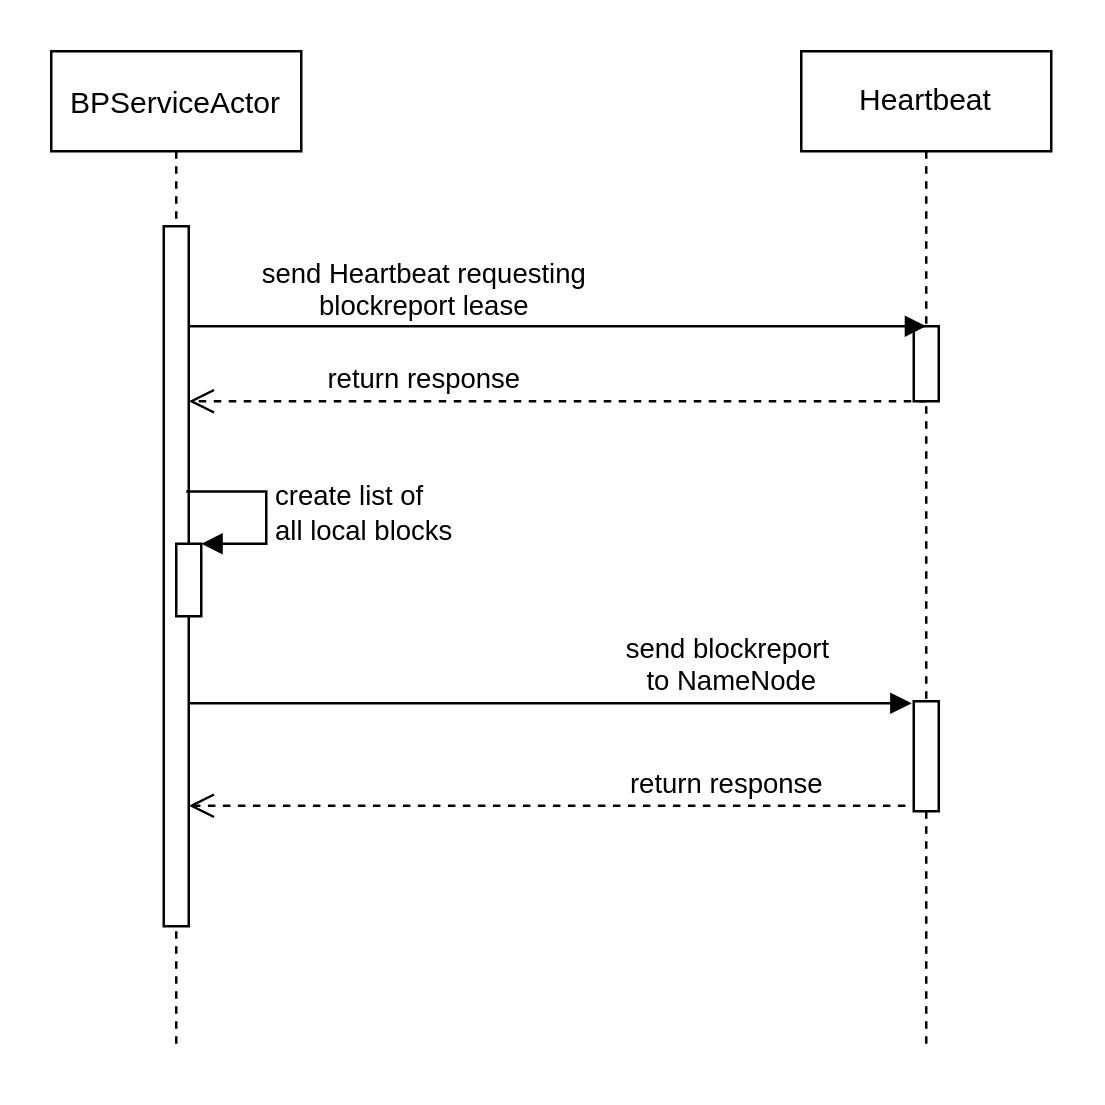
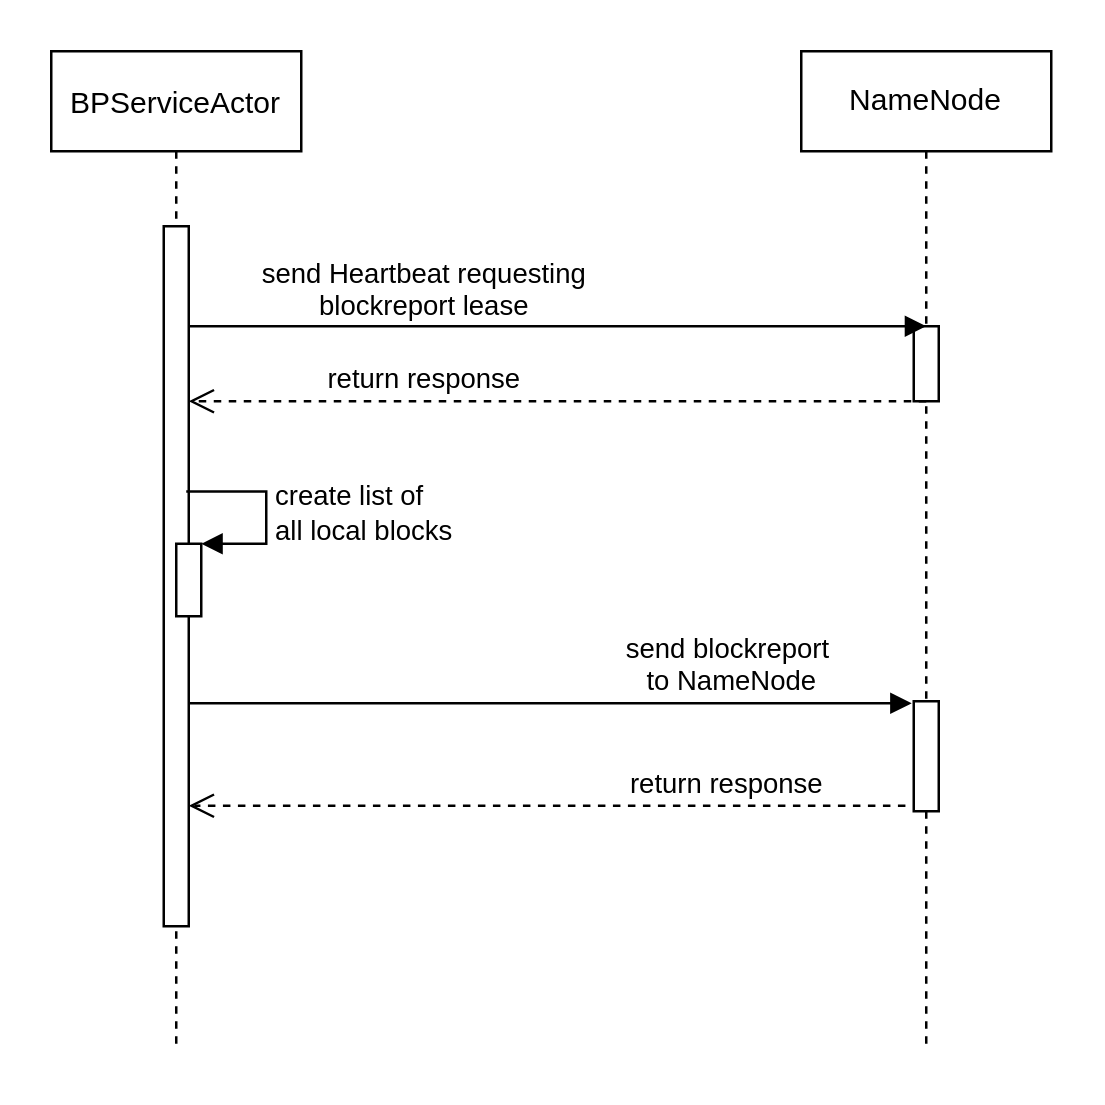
(926, 101) -> (926, 101)
